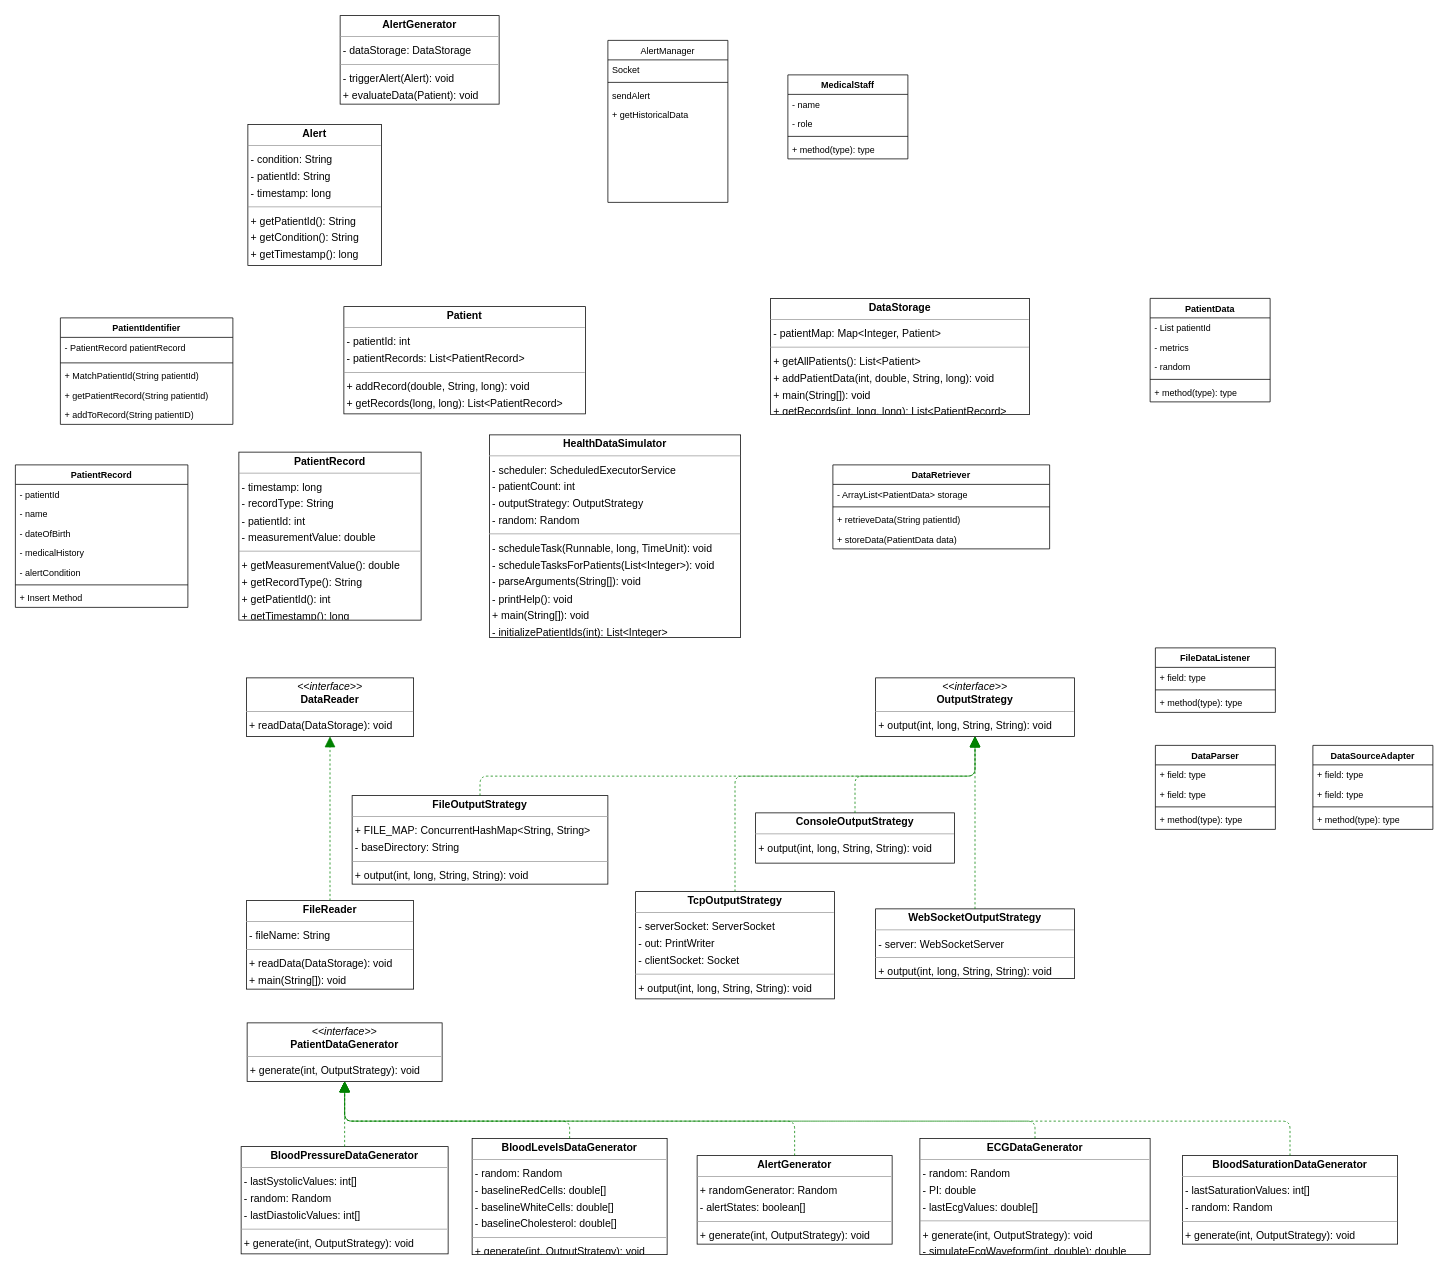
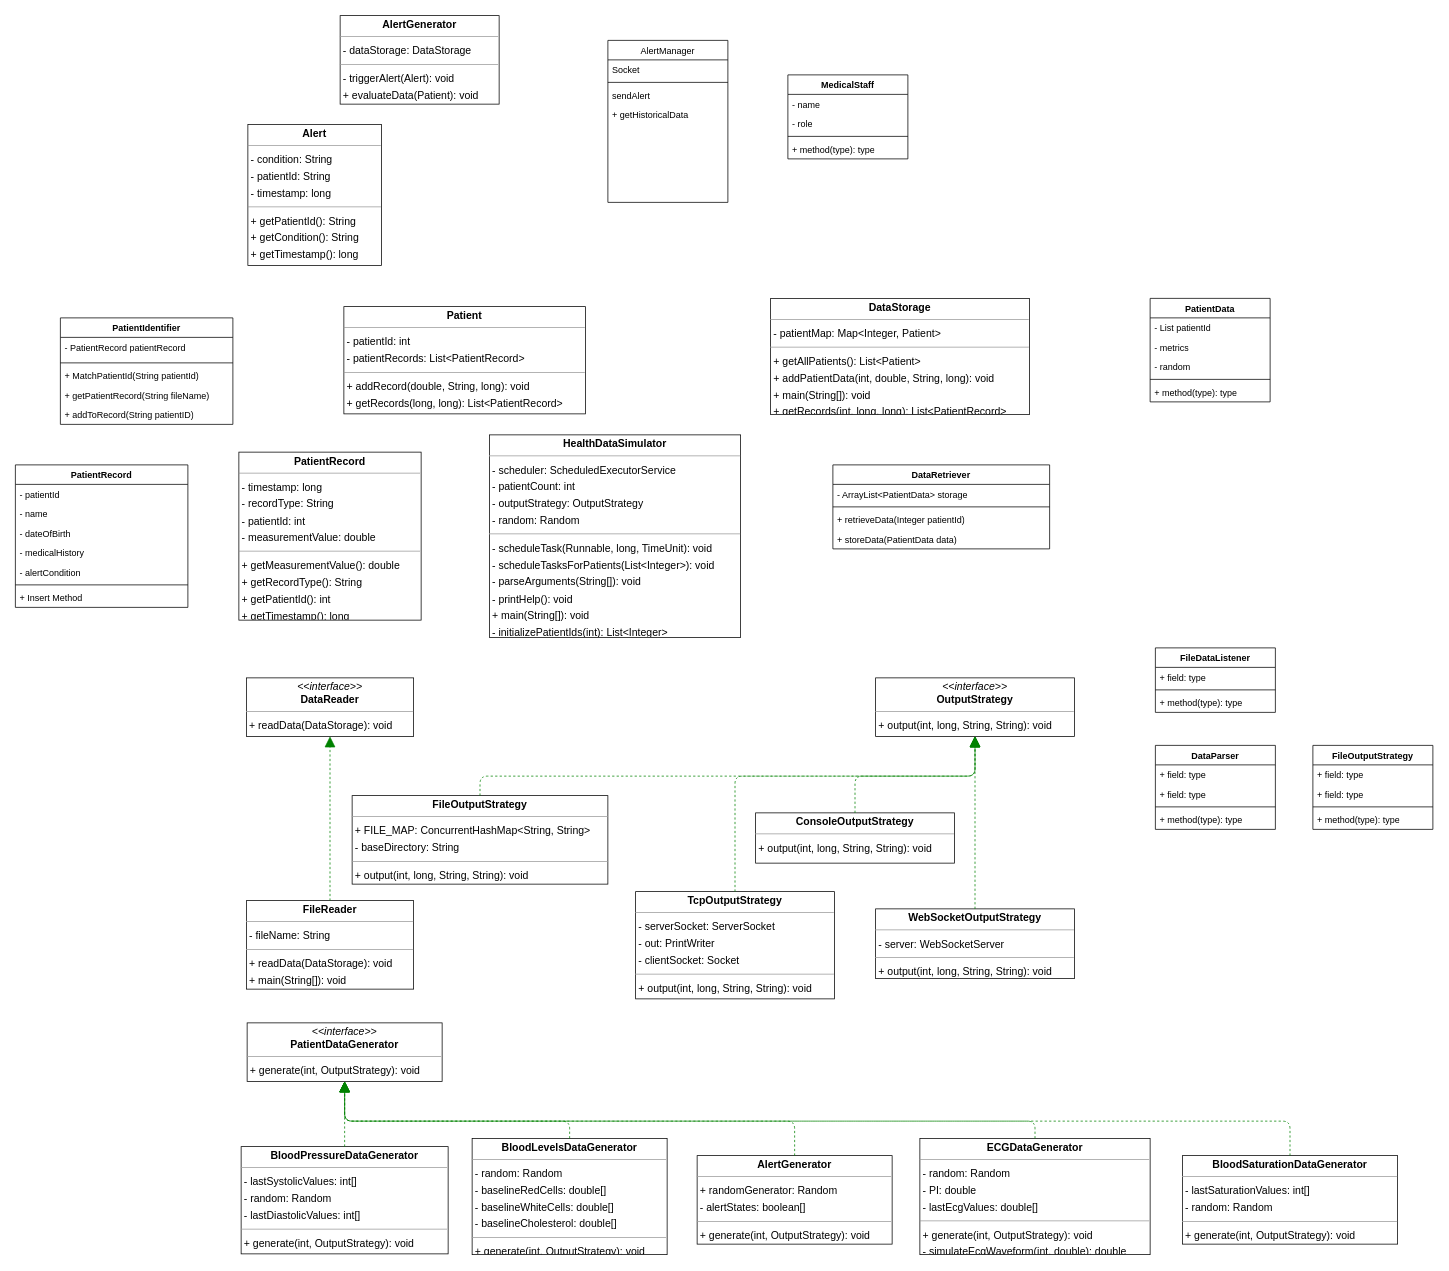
(147, 401) -> (146, 396)
(915, 520) -> (918, 520)
(1373, 756) -> (1373, 756)
